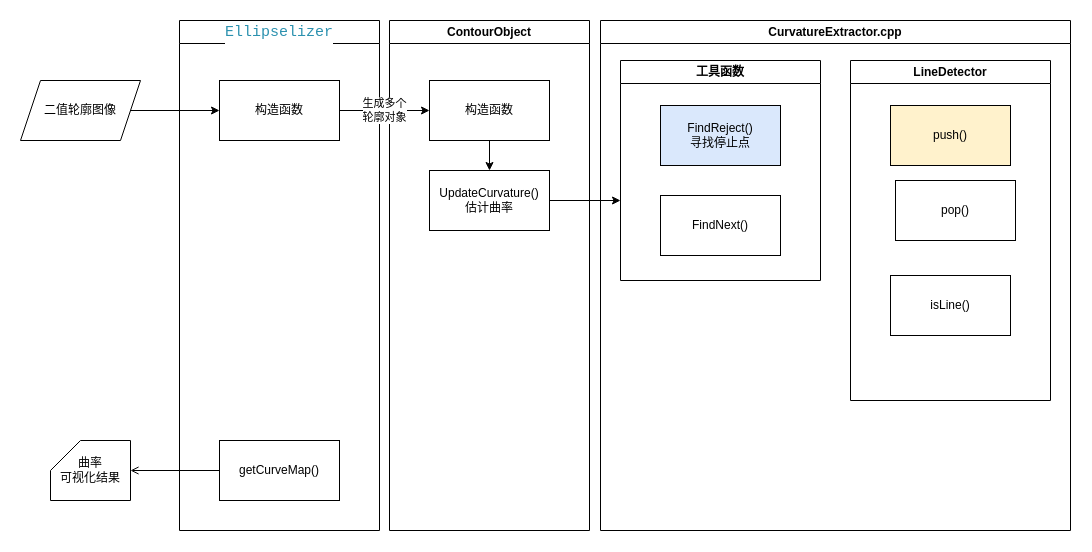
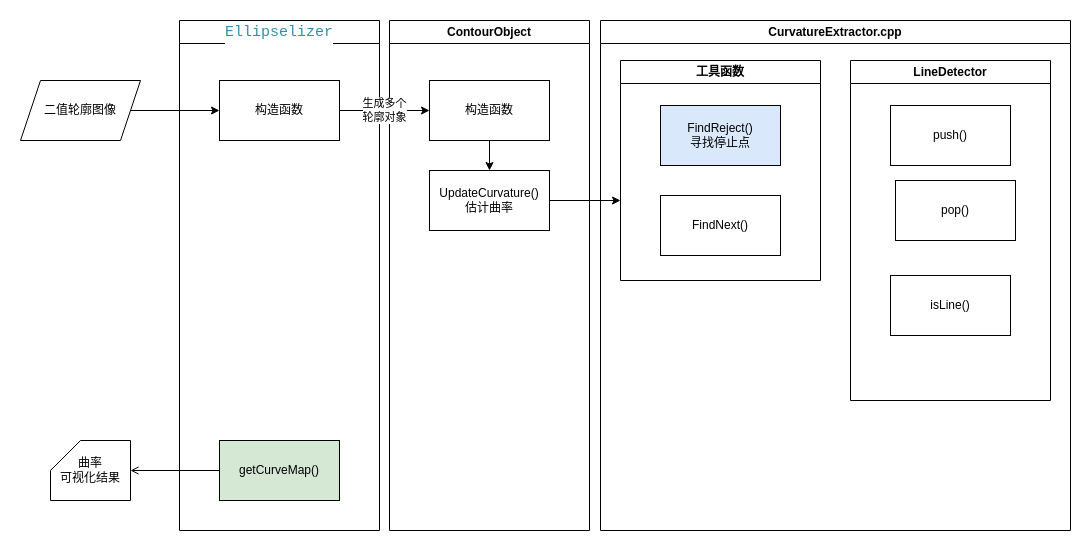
(951, 136) -> (951, 136)
(280, 471) -> (280, 471)
